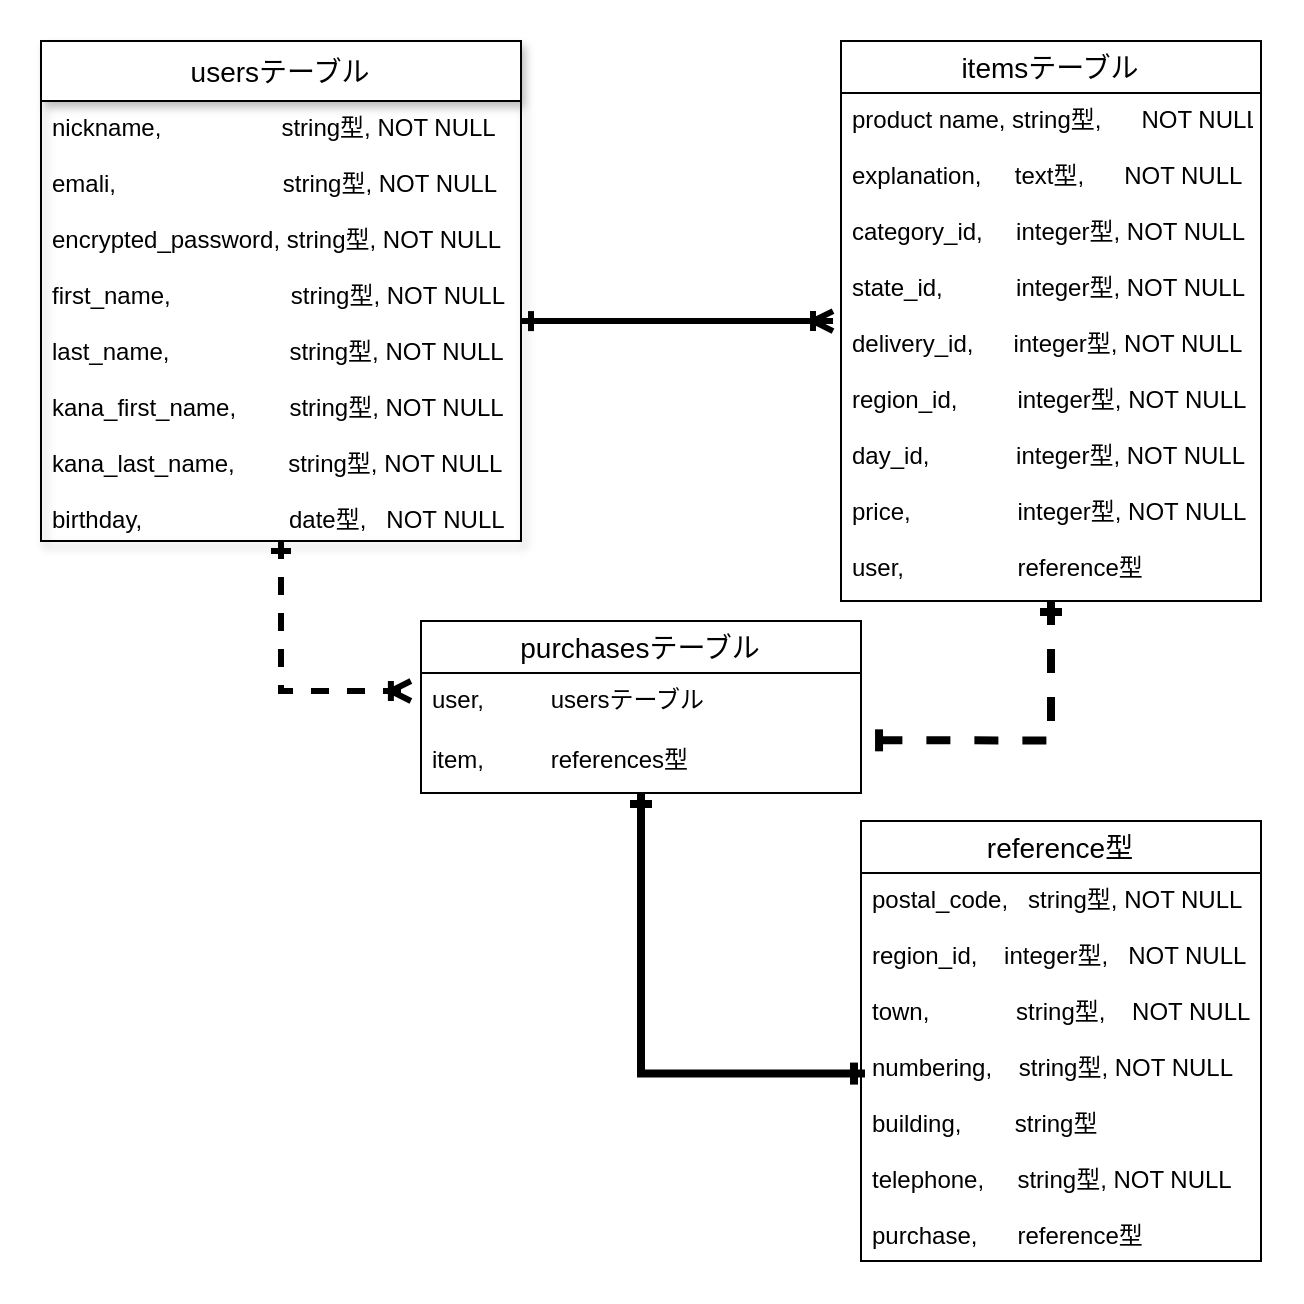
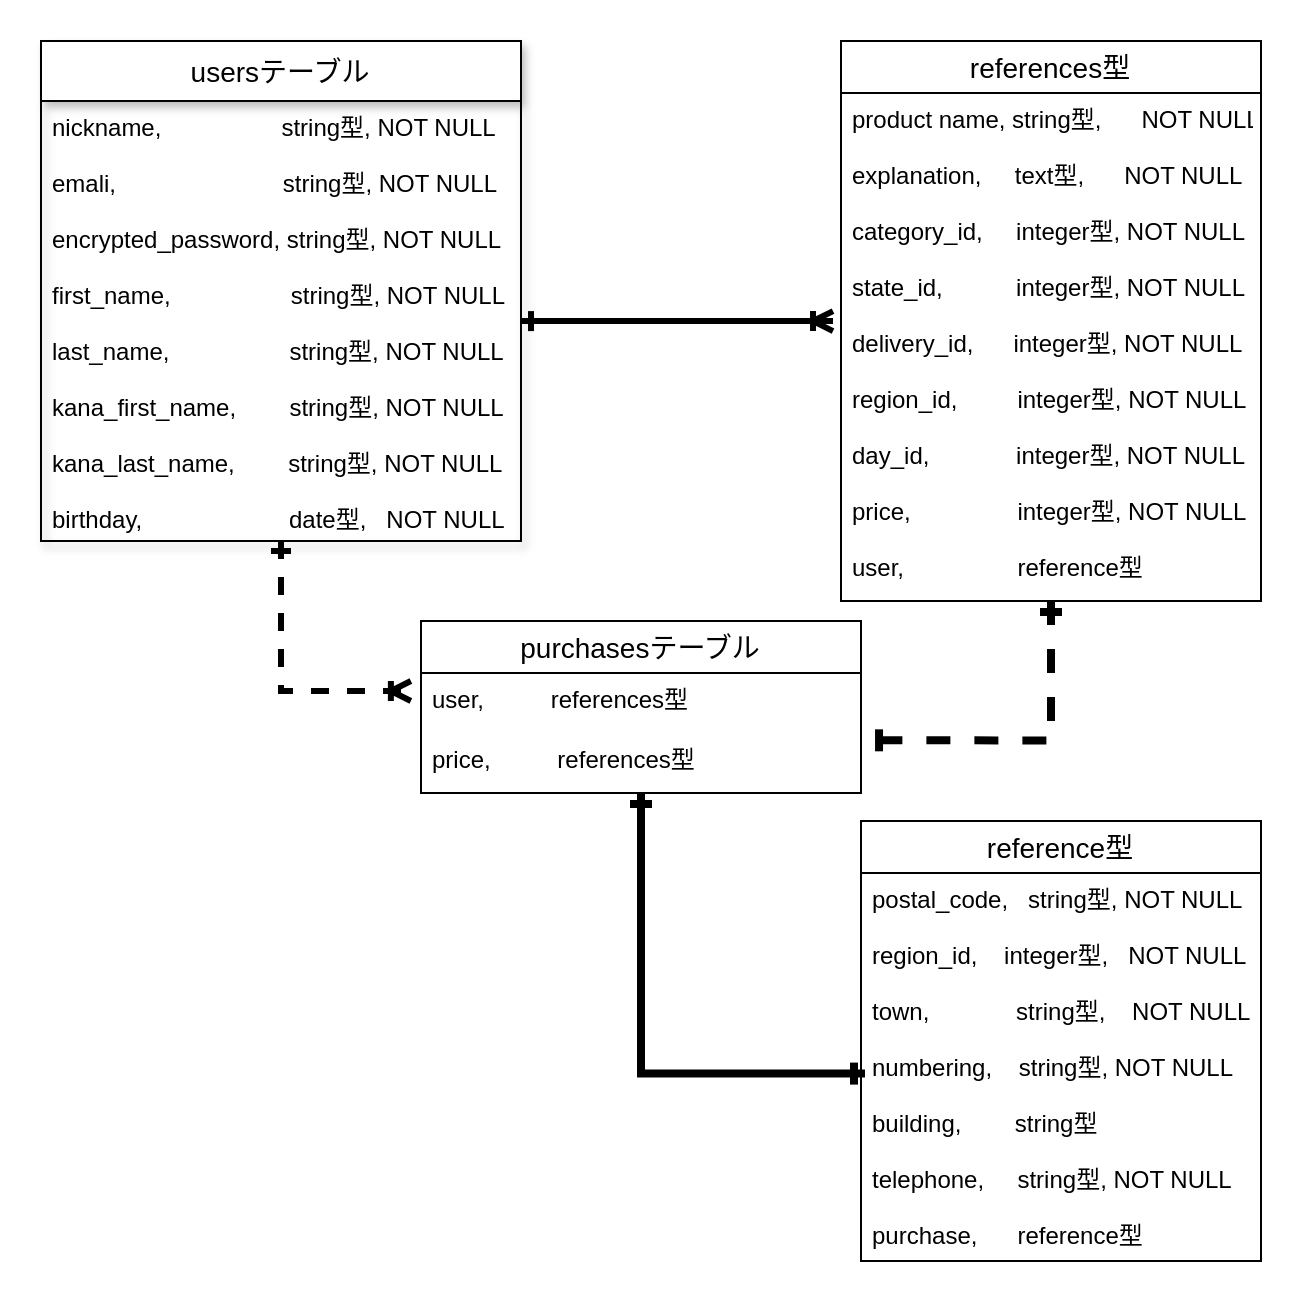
(1050, 69) -> (1050, 69)
(596, 700) -> (593, 700)
(590, 760) -> (597, 760)
